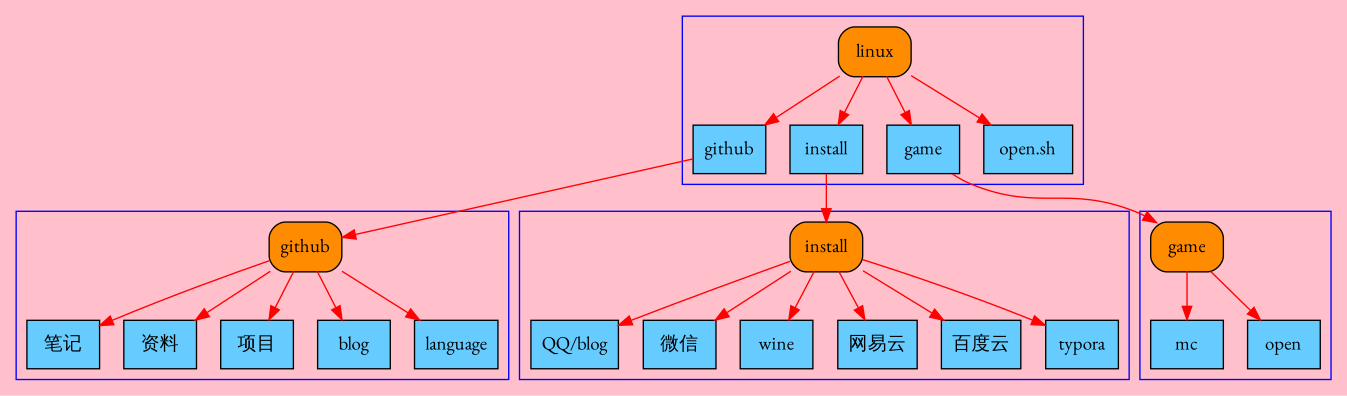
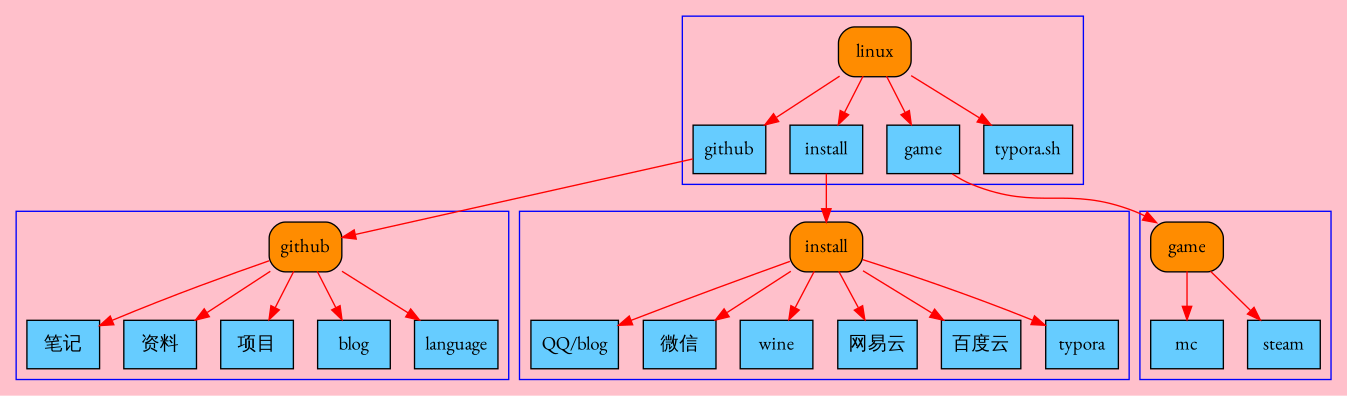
(1028, 149) -> (1028, 149)
(1284, 345) -> (1284, 345)
